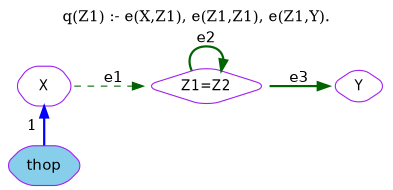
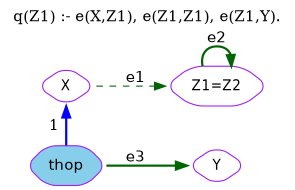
(44, 86) -> (66, 86)
(207, 86) -> (217, 86)
(294, 86) -> (141, 166)
